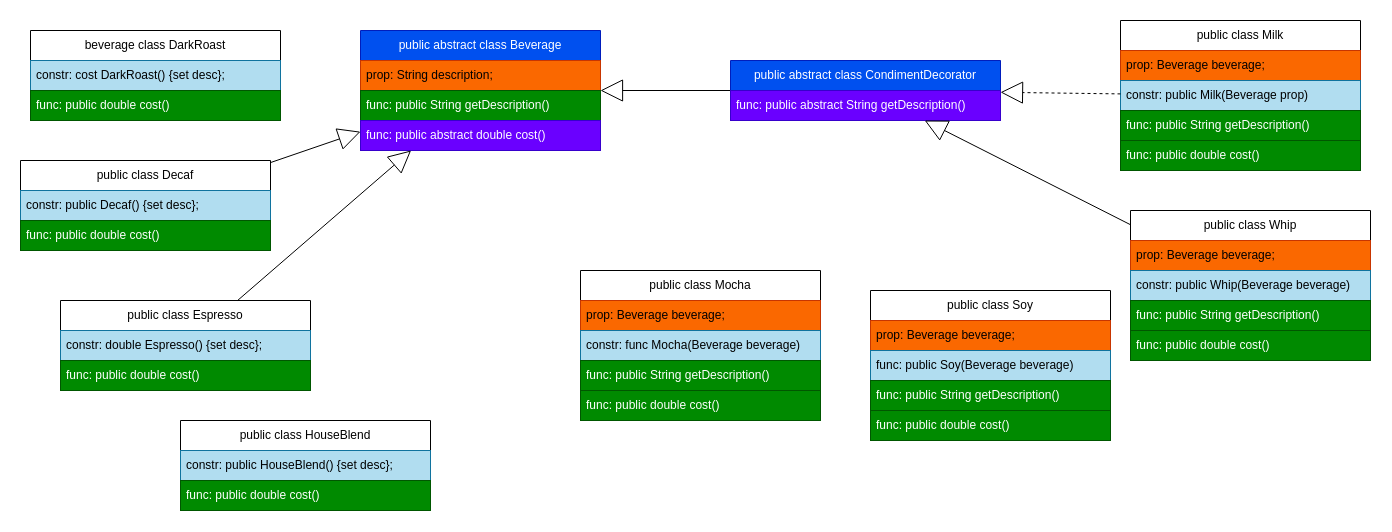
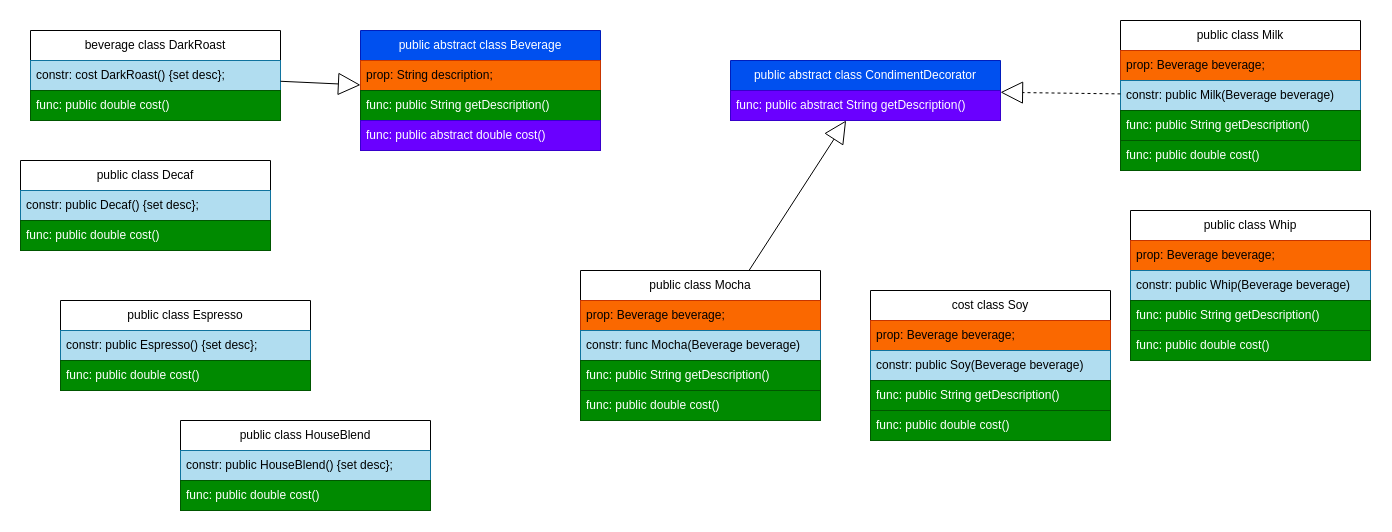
none -> (310, 83)
(676, 91) -> none
(1228, 96) -> (1242, 96)
(305, 151) -> none
(1037, 178) -> none
none -> (792, 205)
(316, 233) -> none
(991, 306) -> (991, 306)
(180, 346) -> (178, 346)
(985, 366) -> (991, 366)
